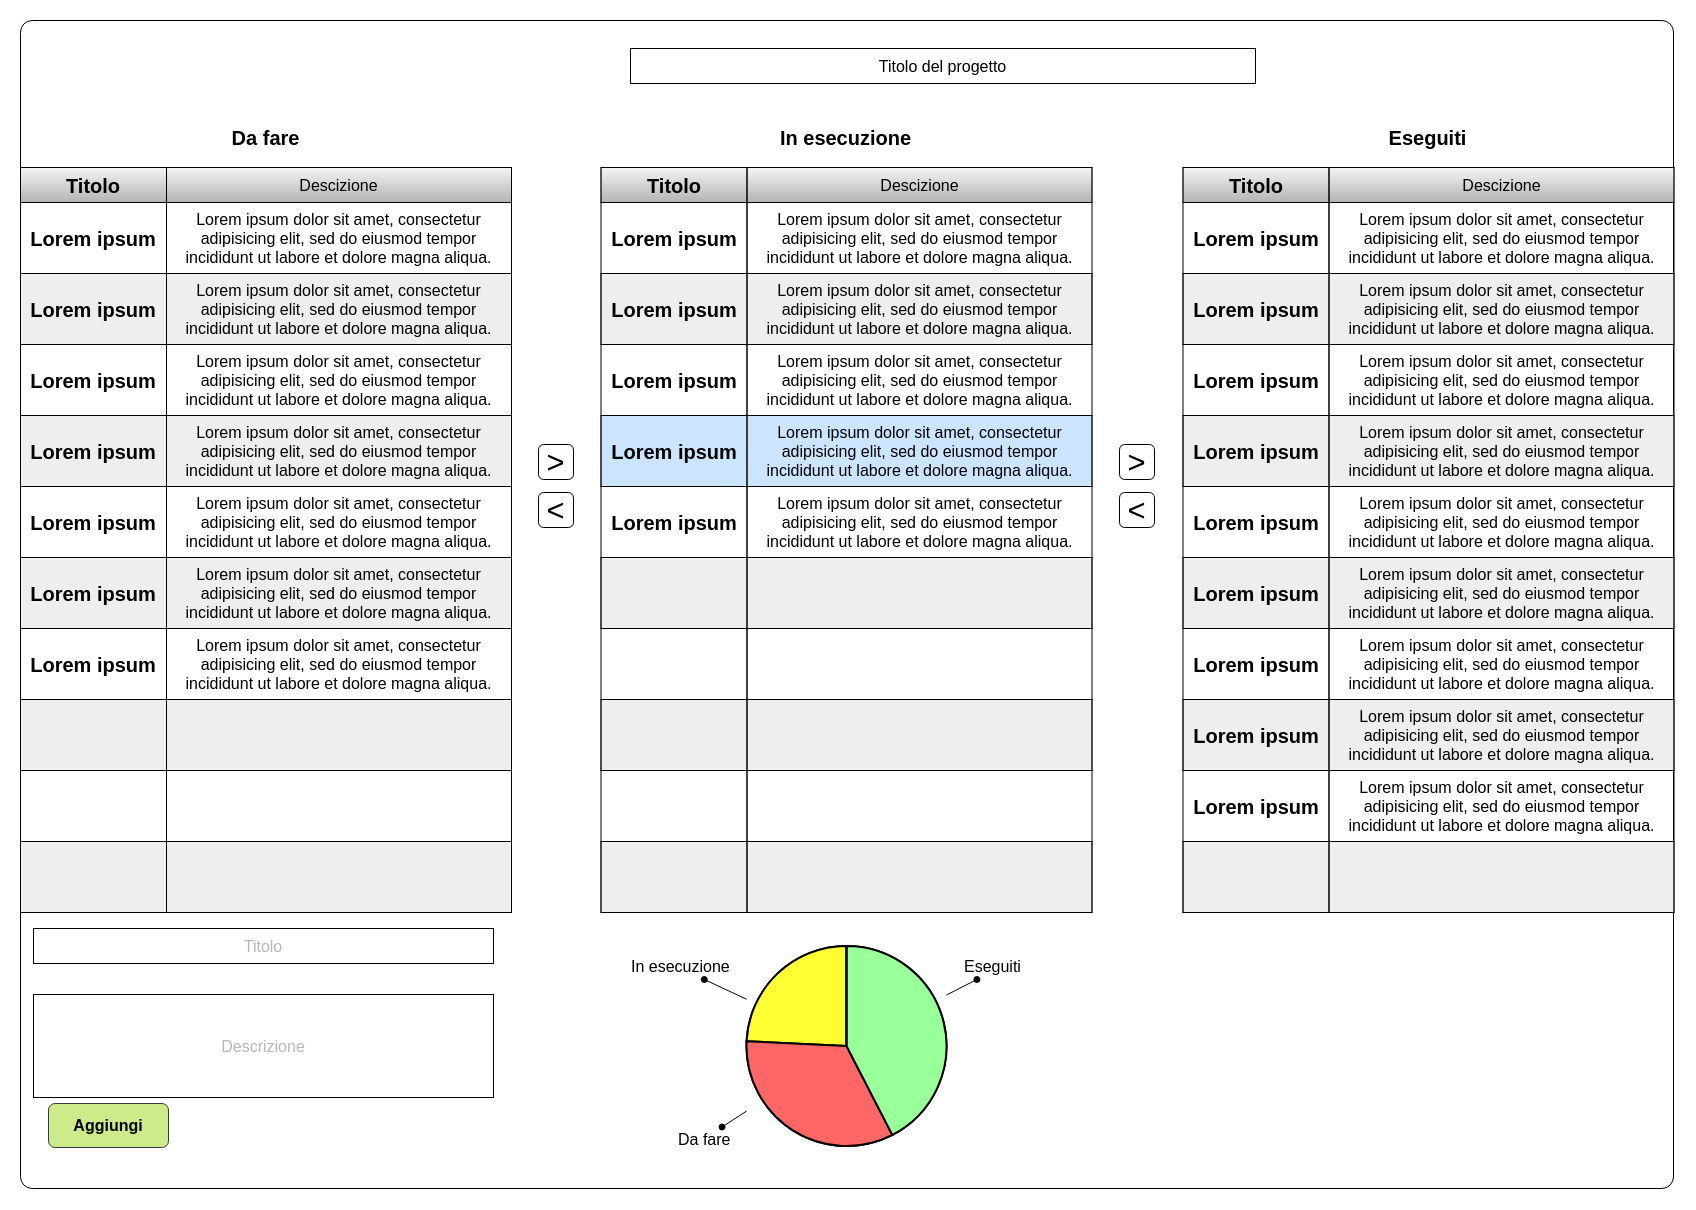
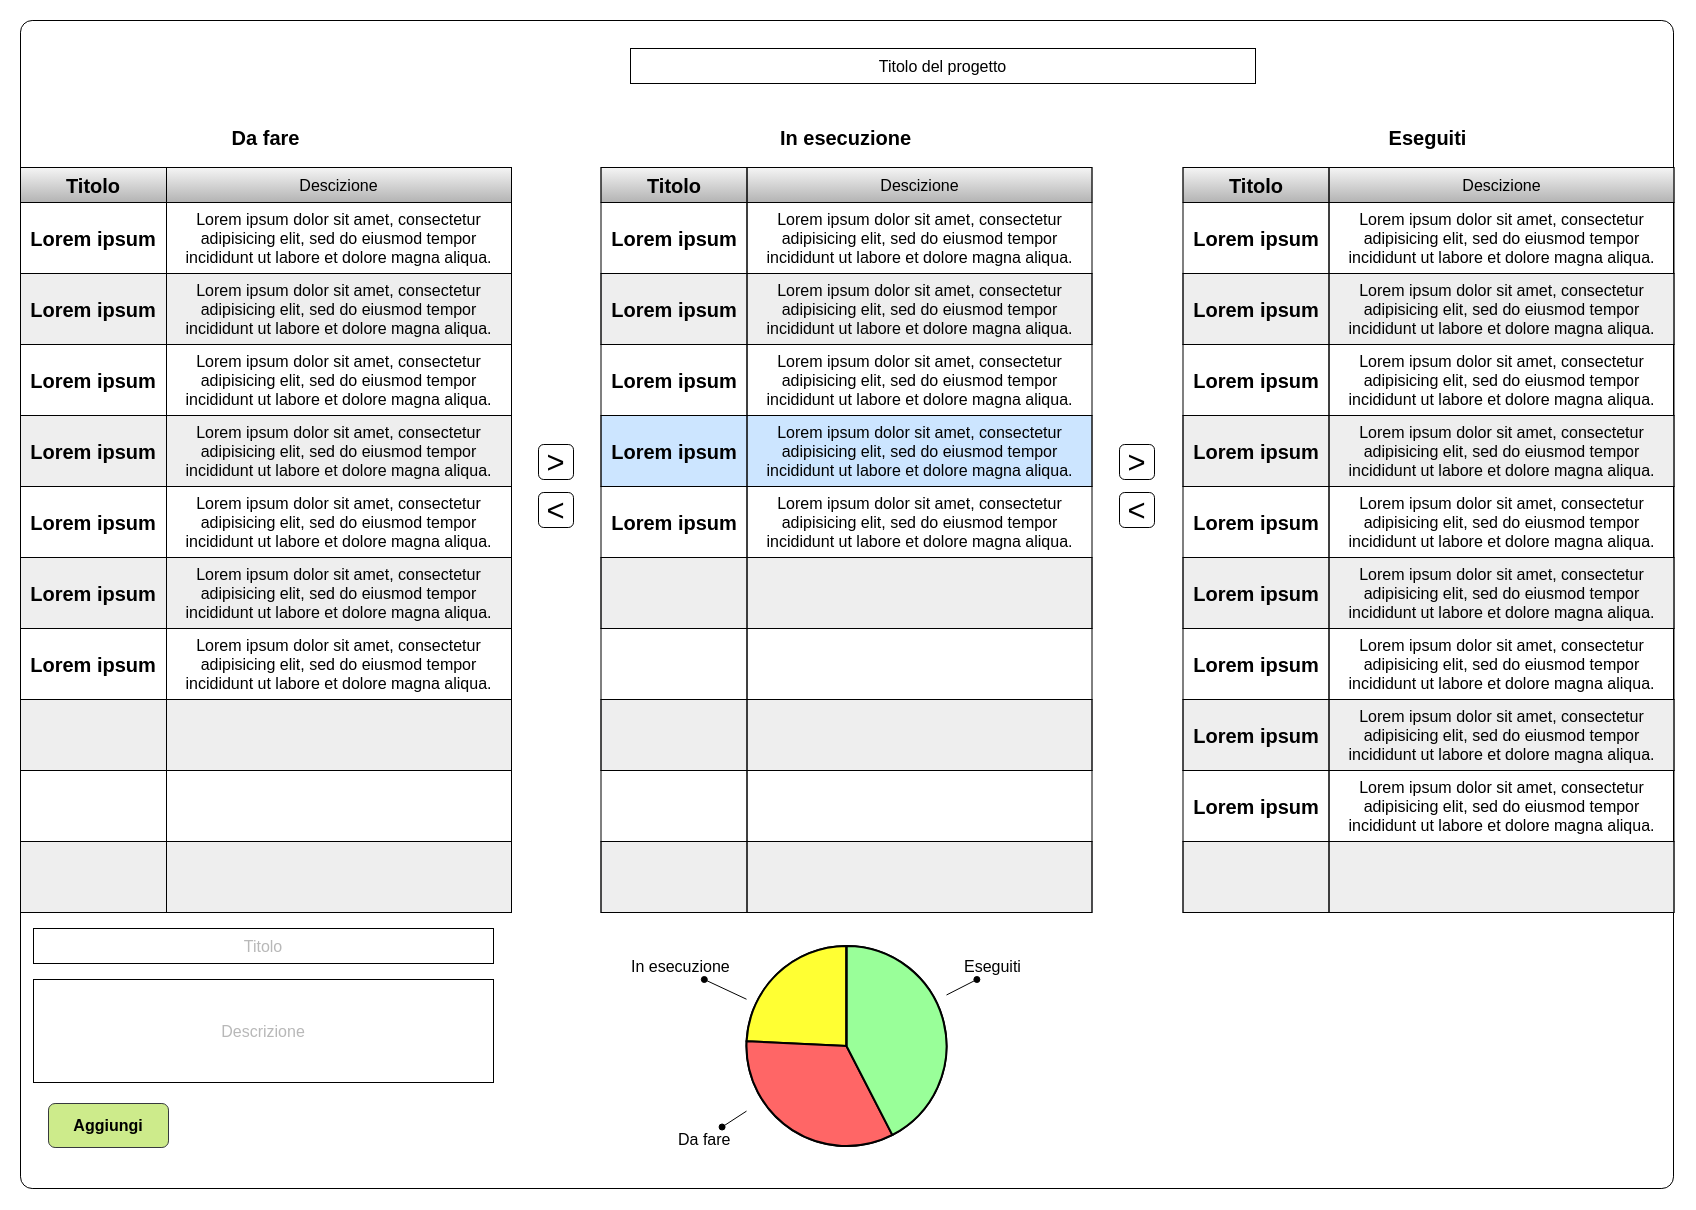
(264, 1046) -> (264, 1031)
